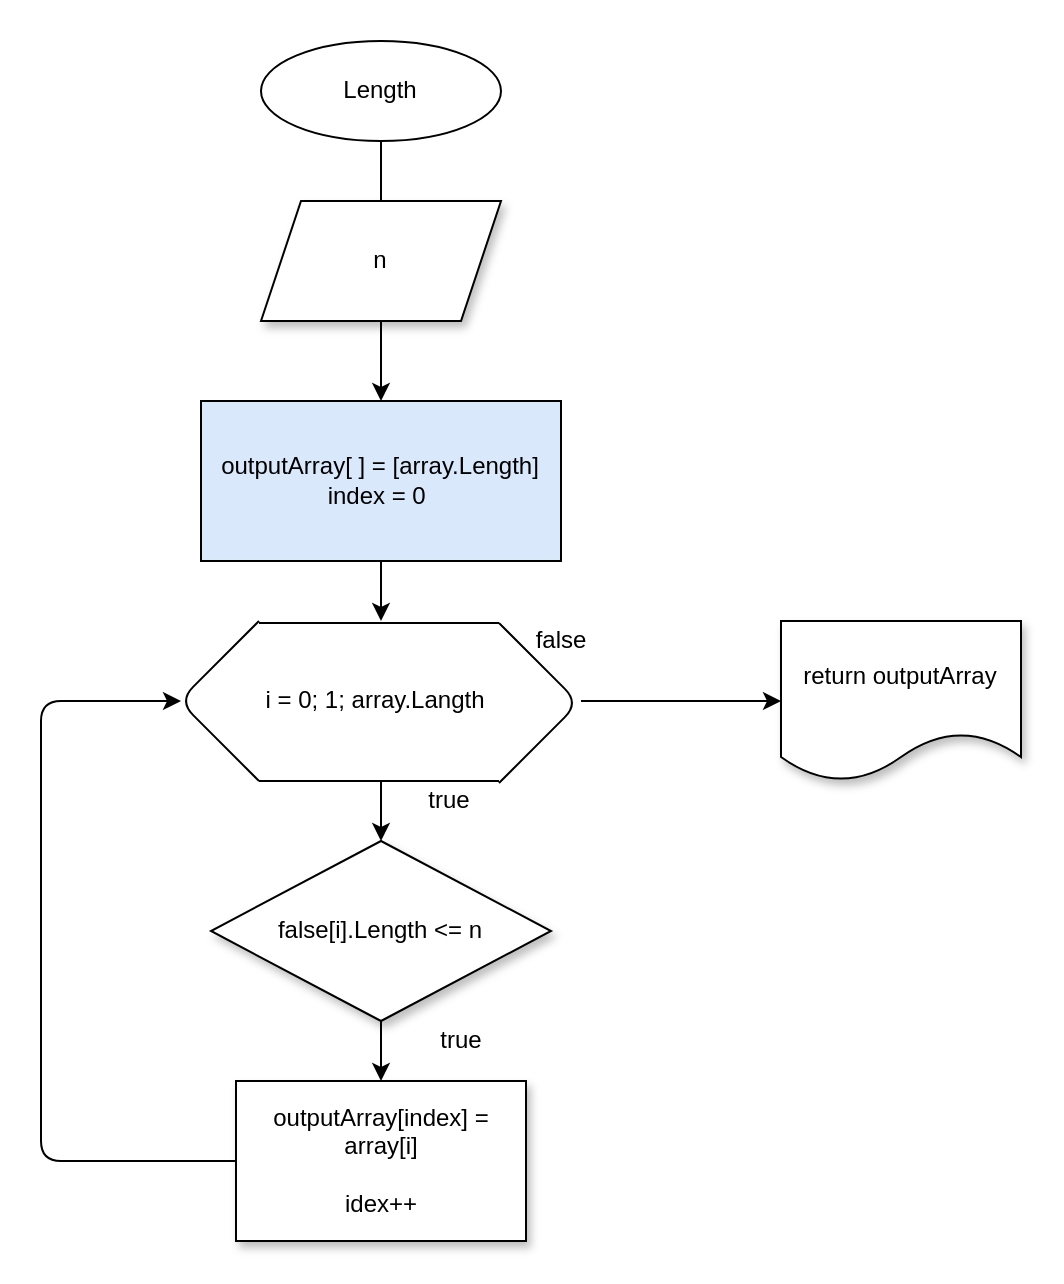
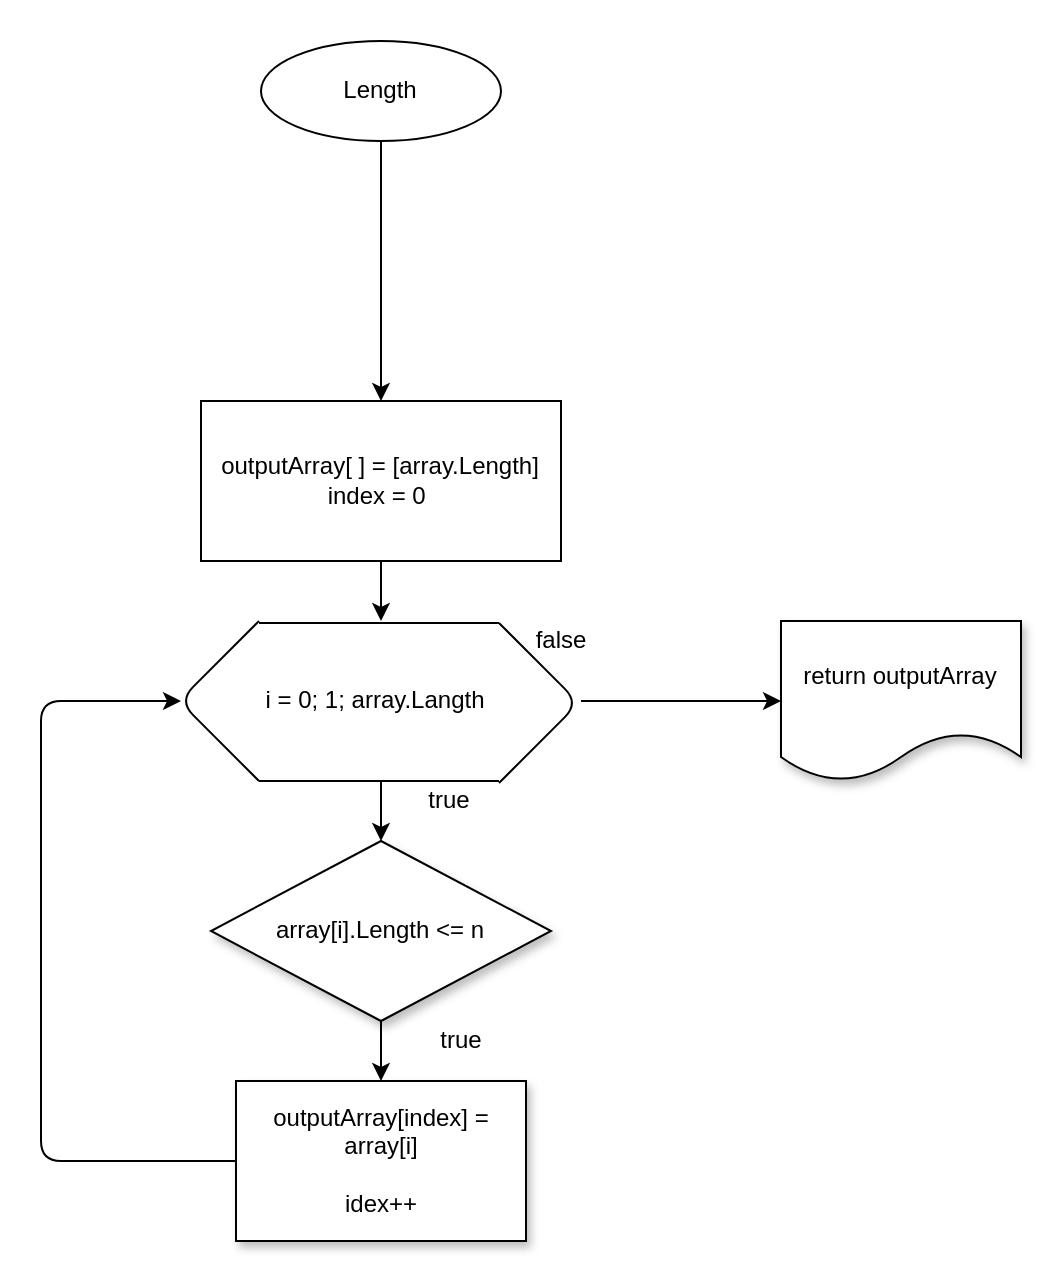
(381, 261) -> none
(381, 481) -> (381, 481)
(381, 931) -> (381, 931)
